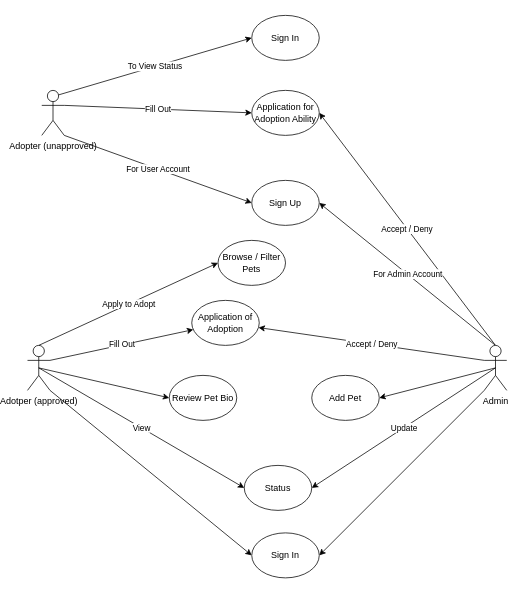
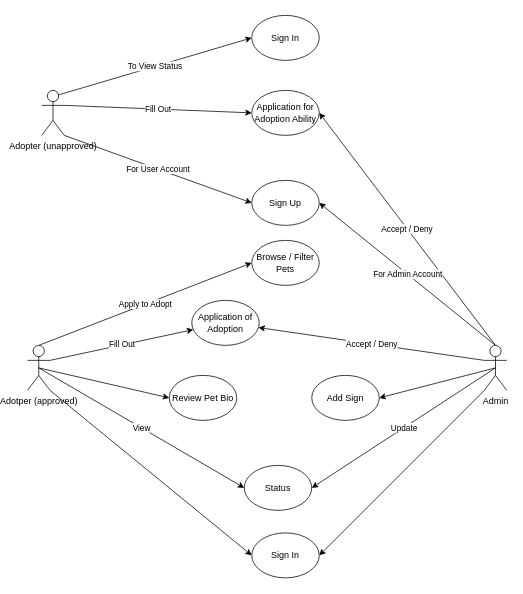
(252, 263) -> (285, 263)
(345, 398) -> (345, 398)
